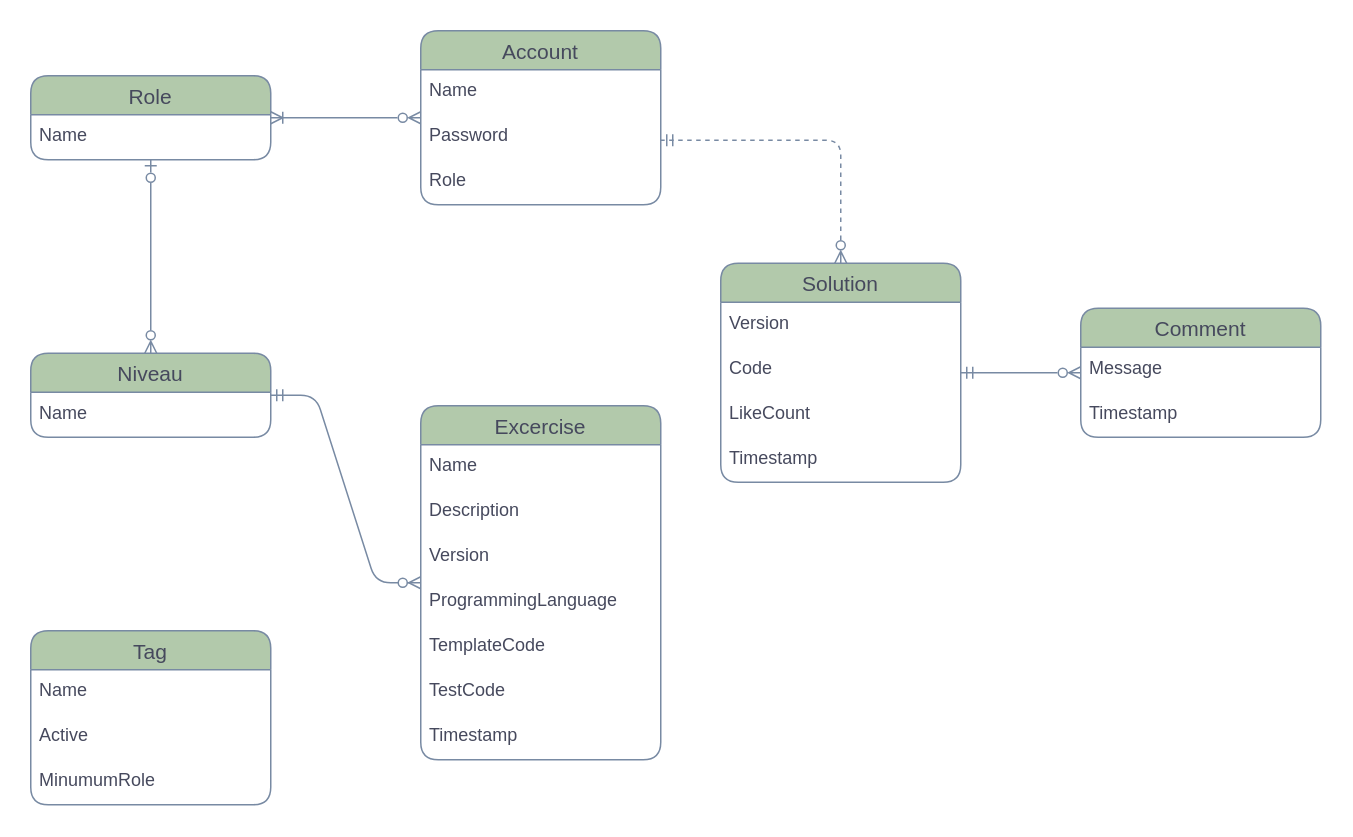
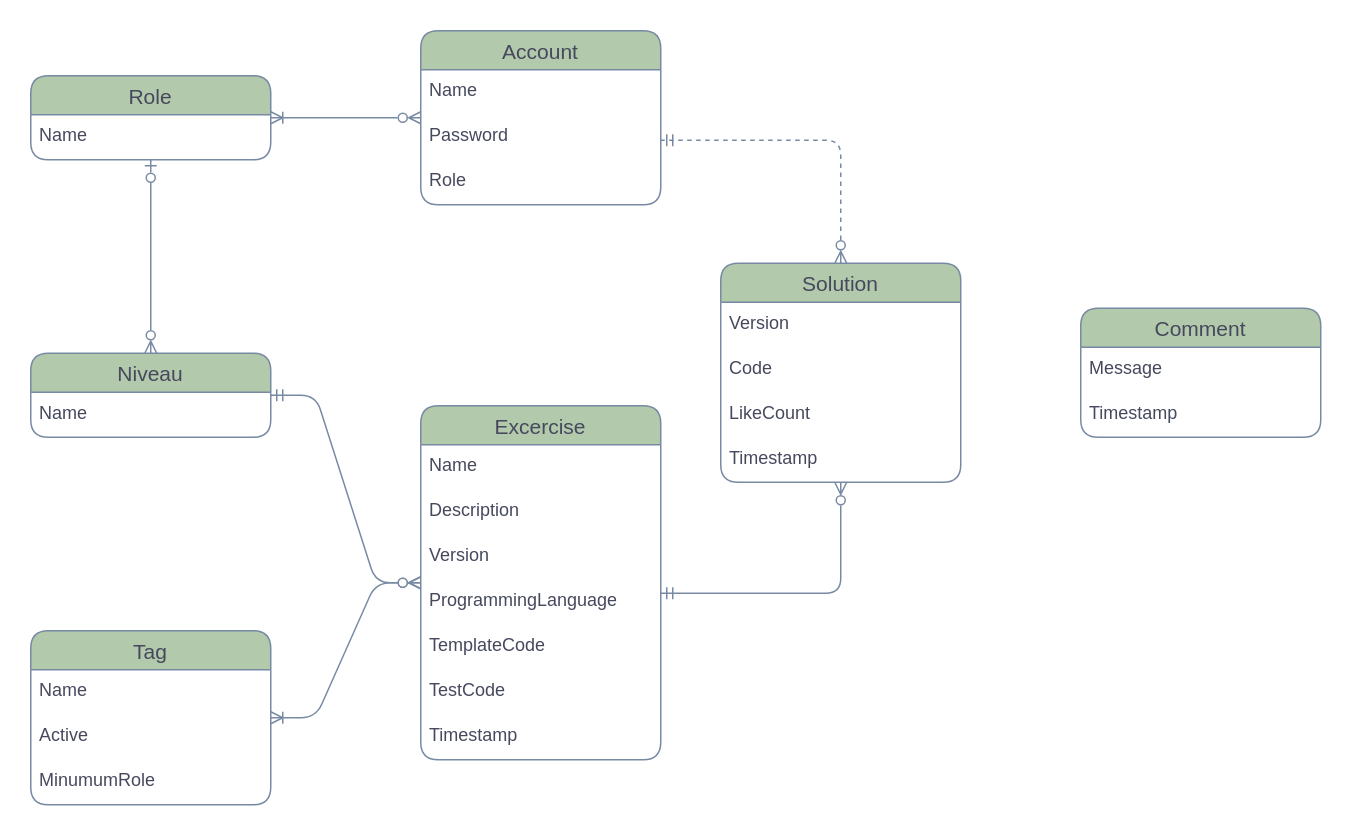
(1009, 373) -> none
none -> (790, 593)
none -> (339, 665)
